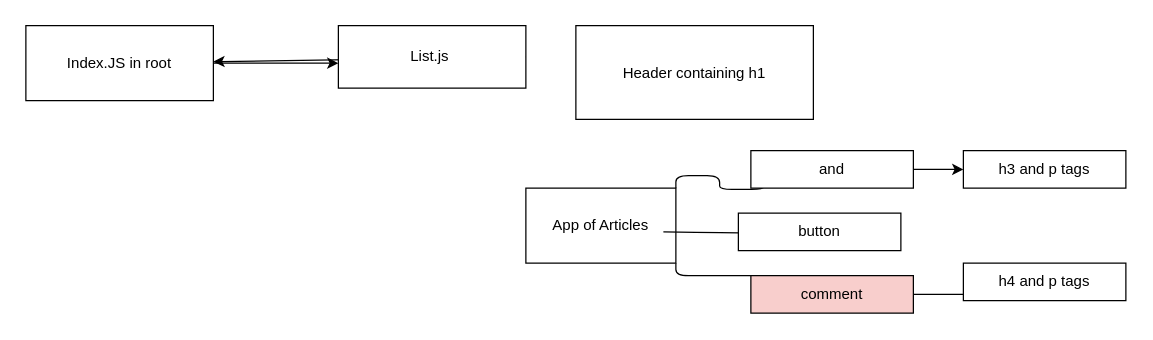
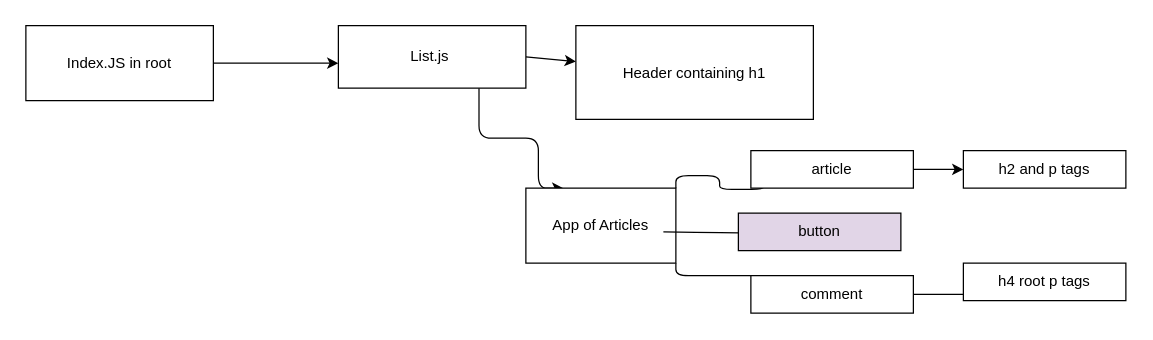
(283, 61) -> (547, 59)
none -> (512, 138)
(832, 169) -> (832, 169)
(1044, 169) -> (1044, 169)
(819, 232) -> (819, 232)
(1044, 282) -> (1044, 282)
(832, 294) -> (832, 294)
